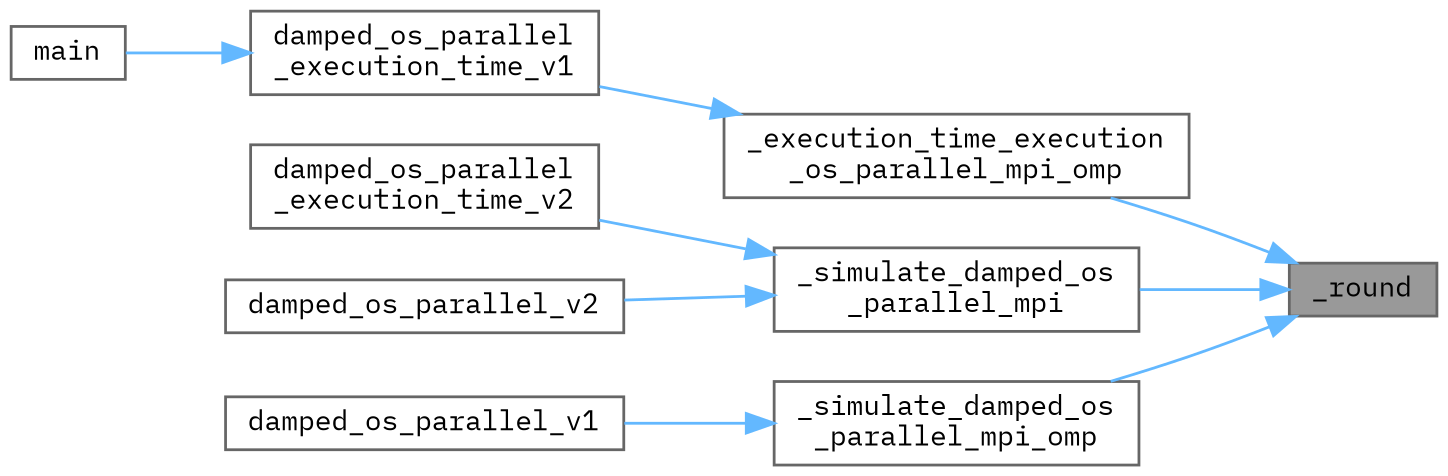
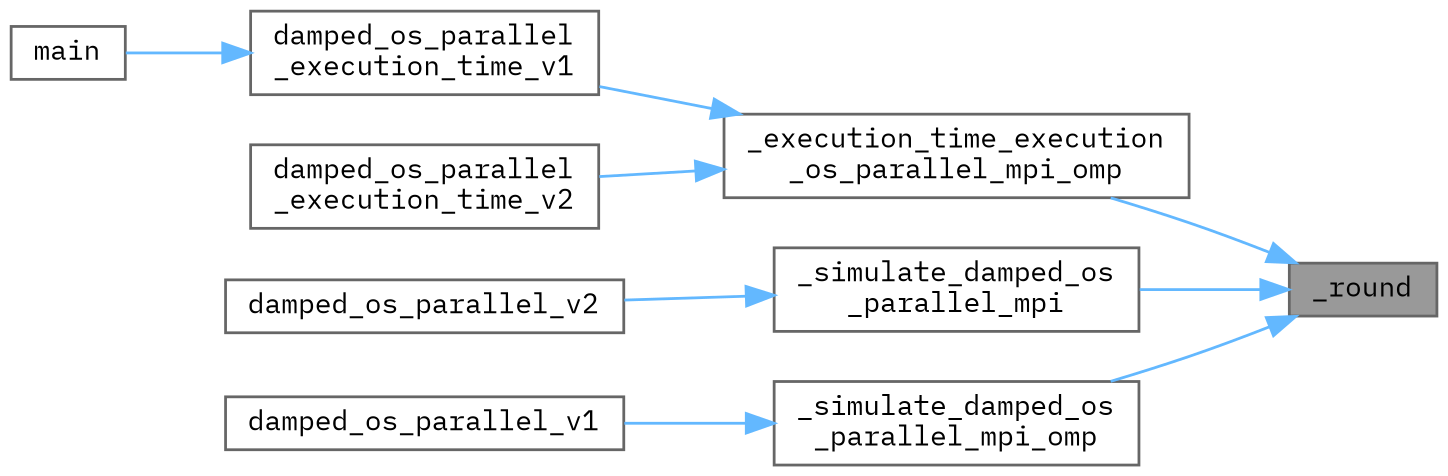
(673, 235) -> (647, 174)
